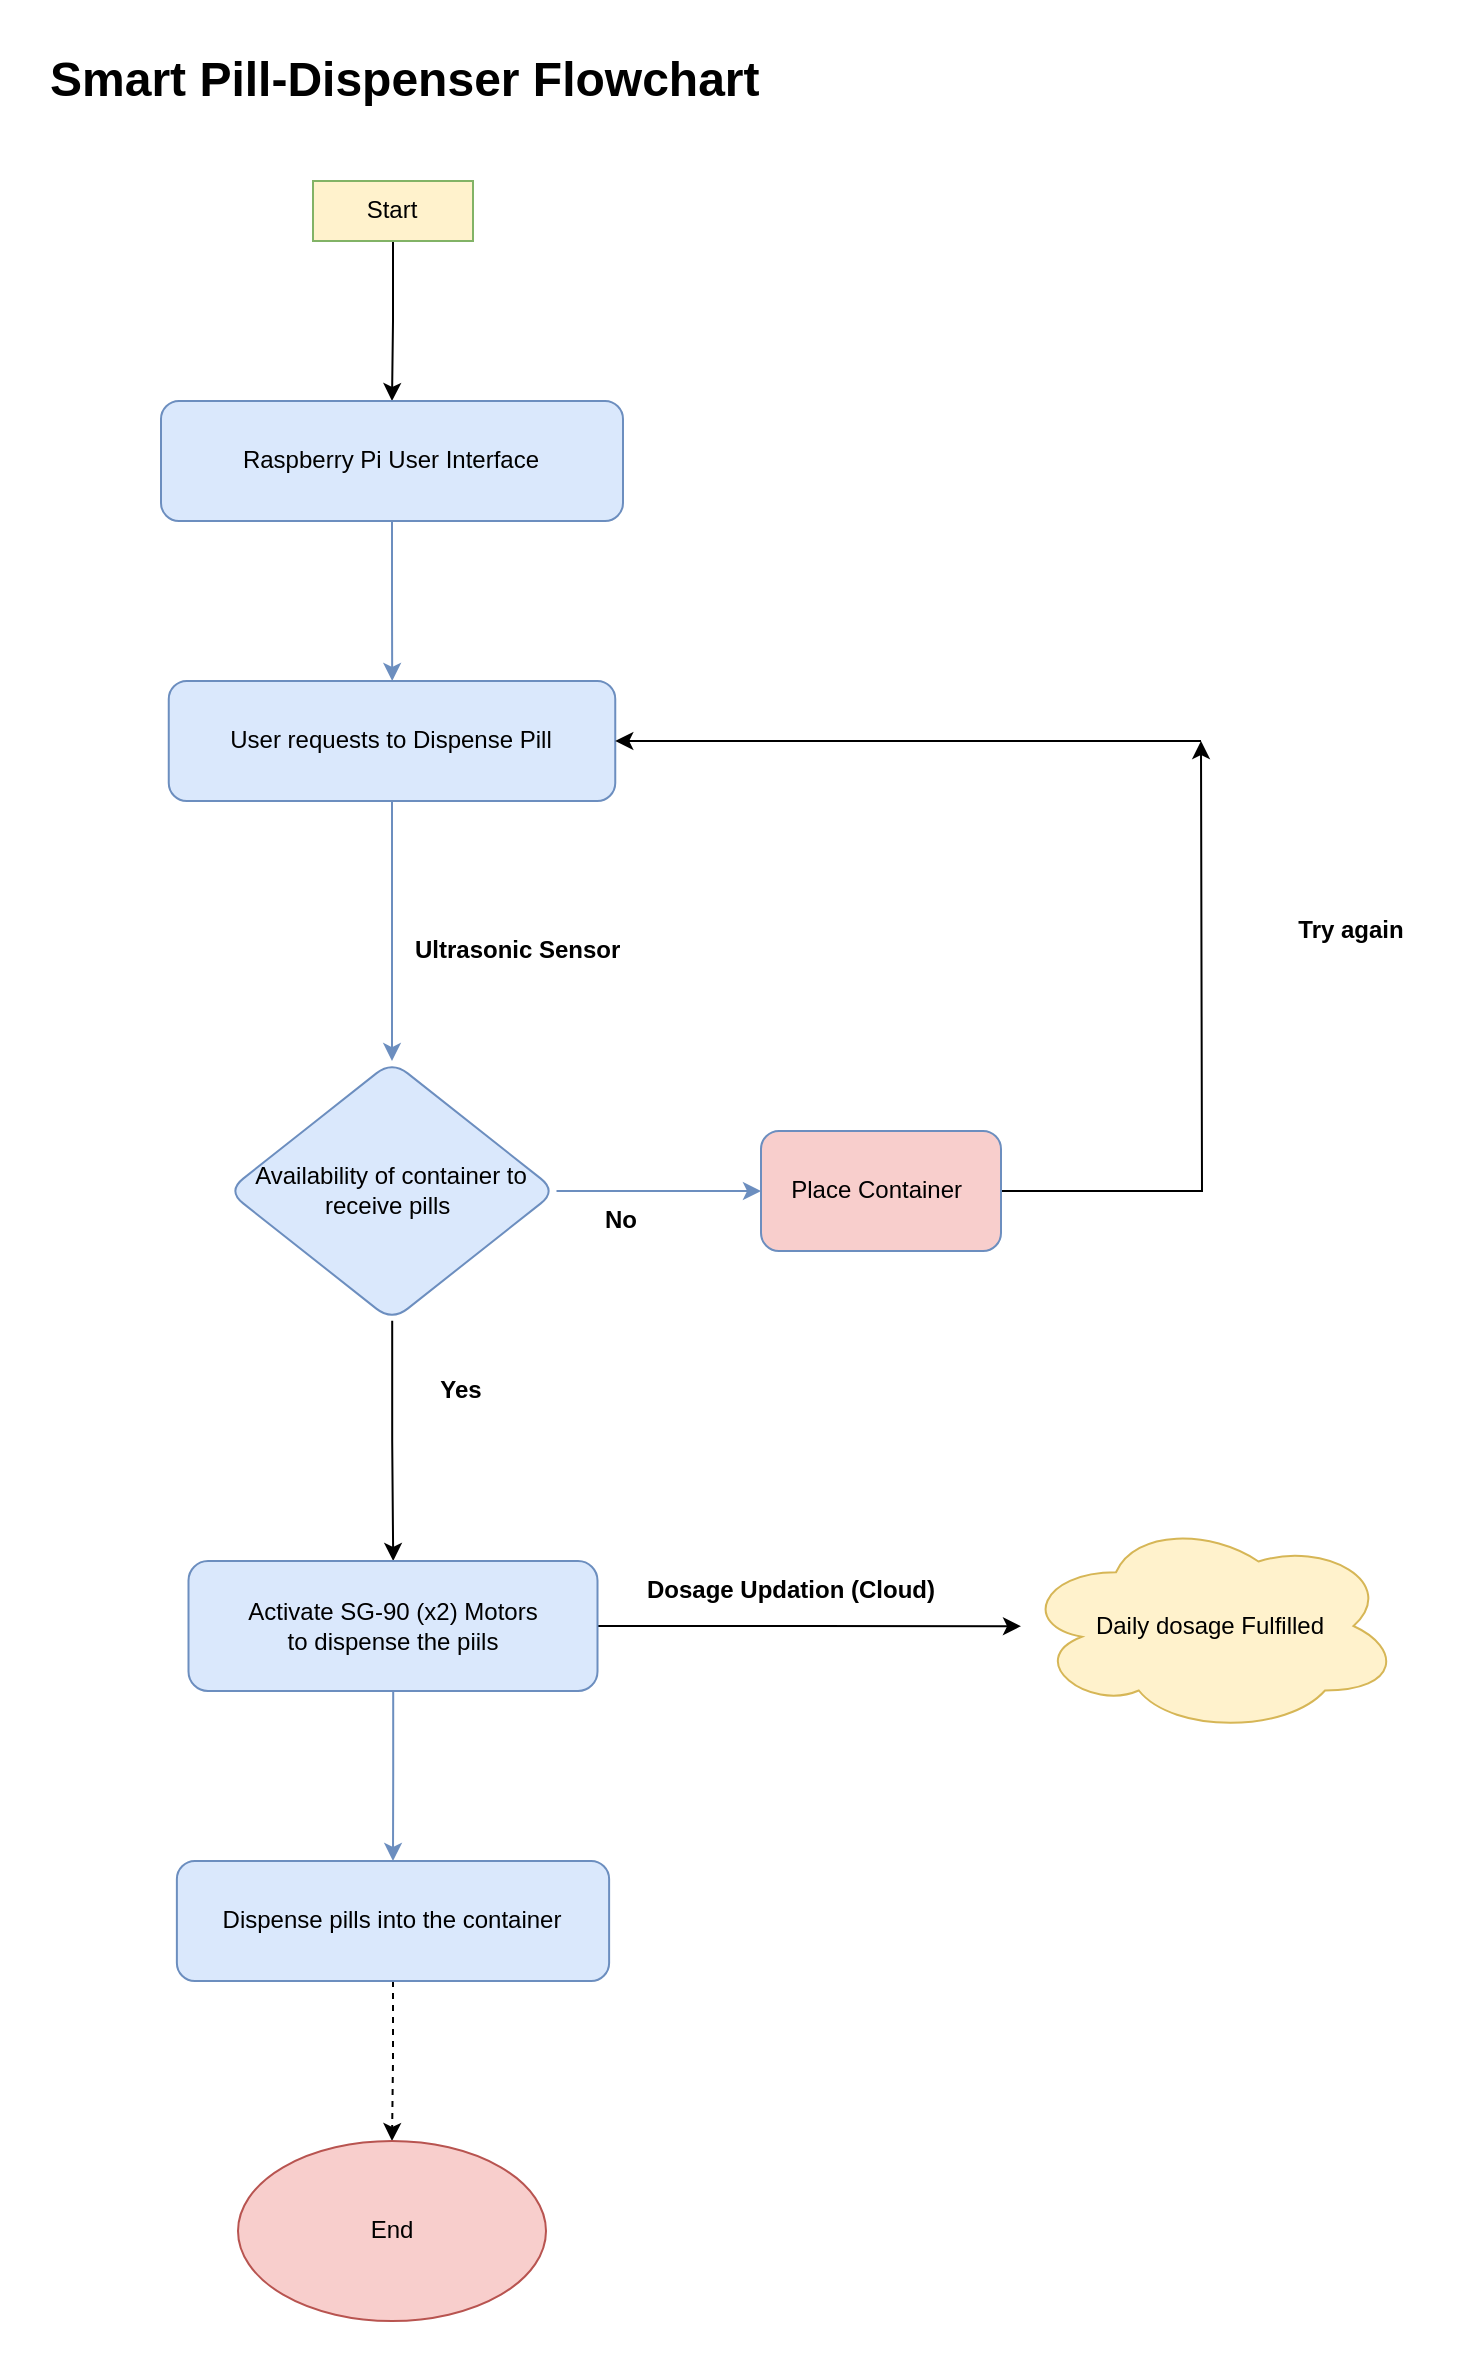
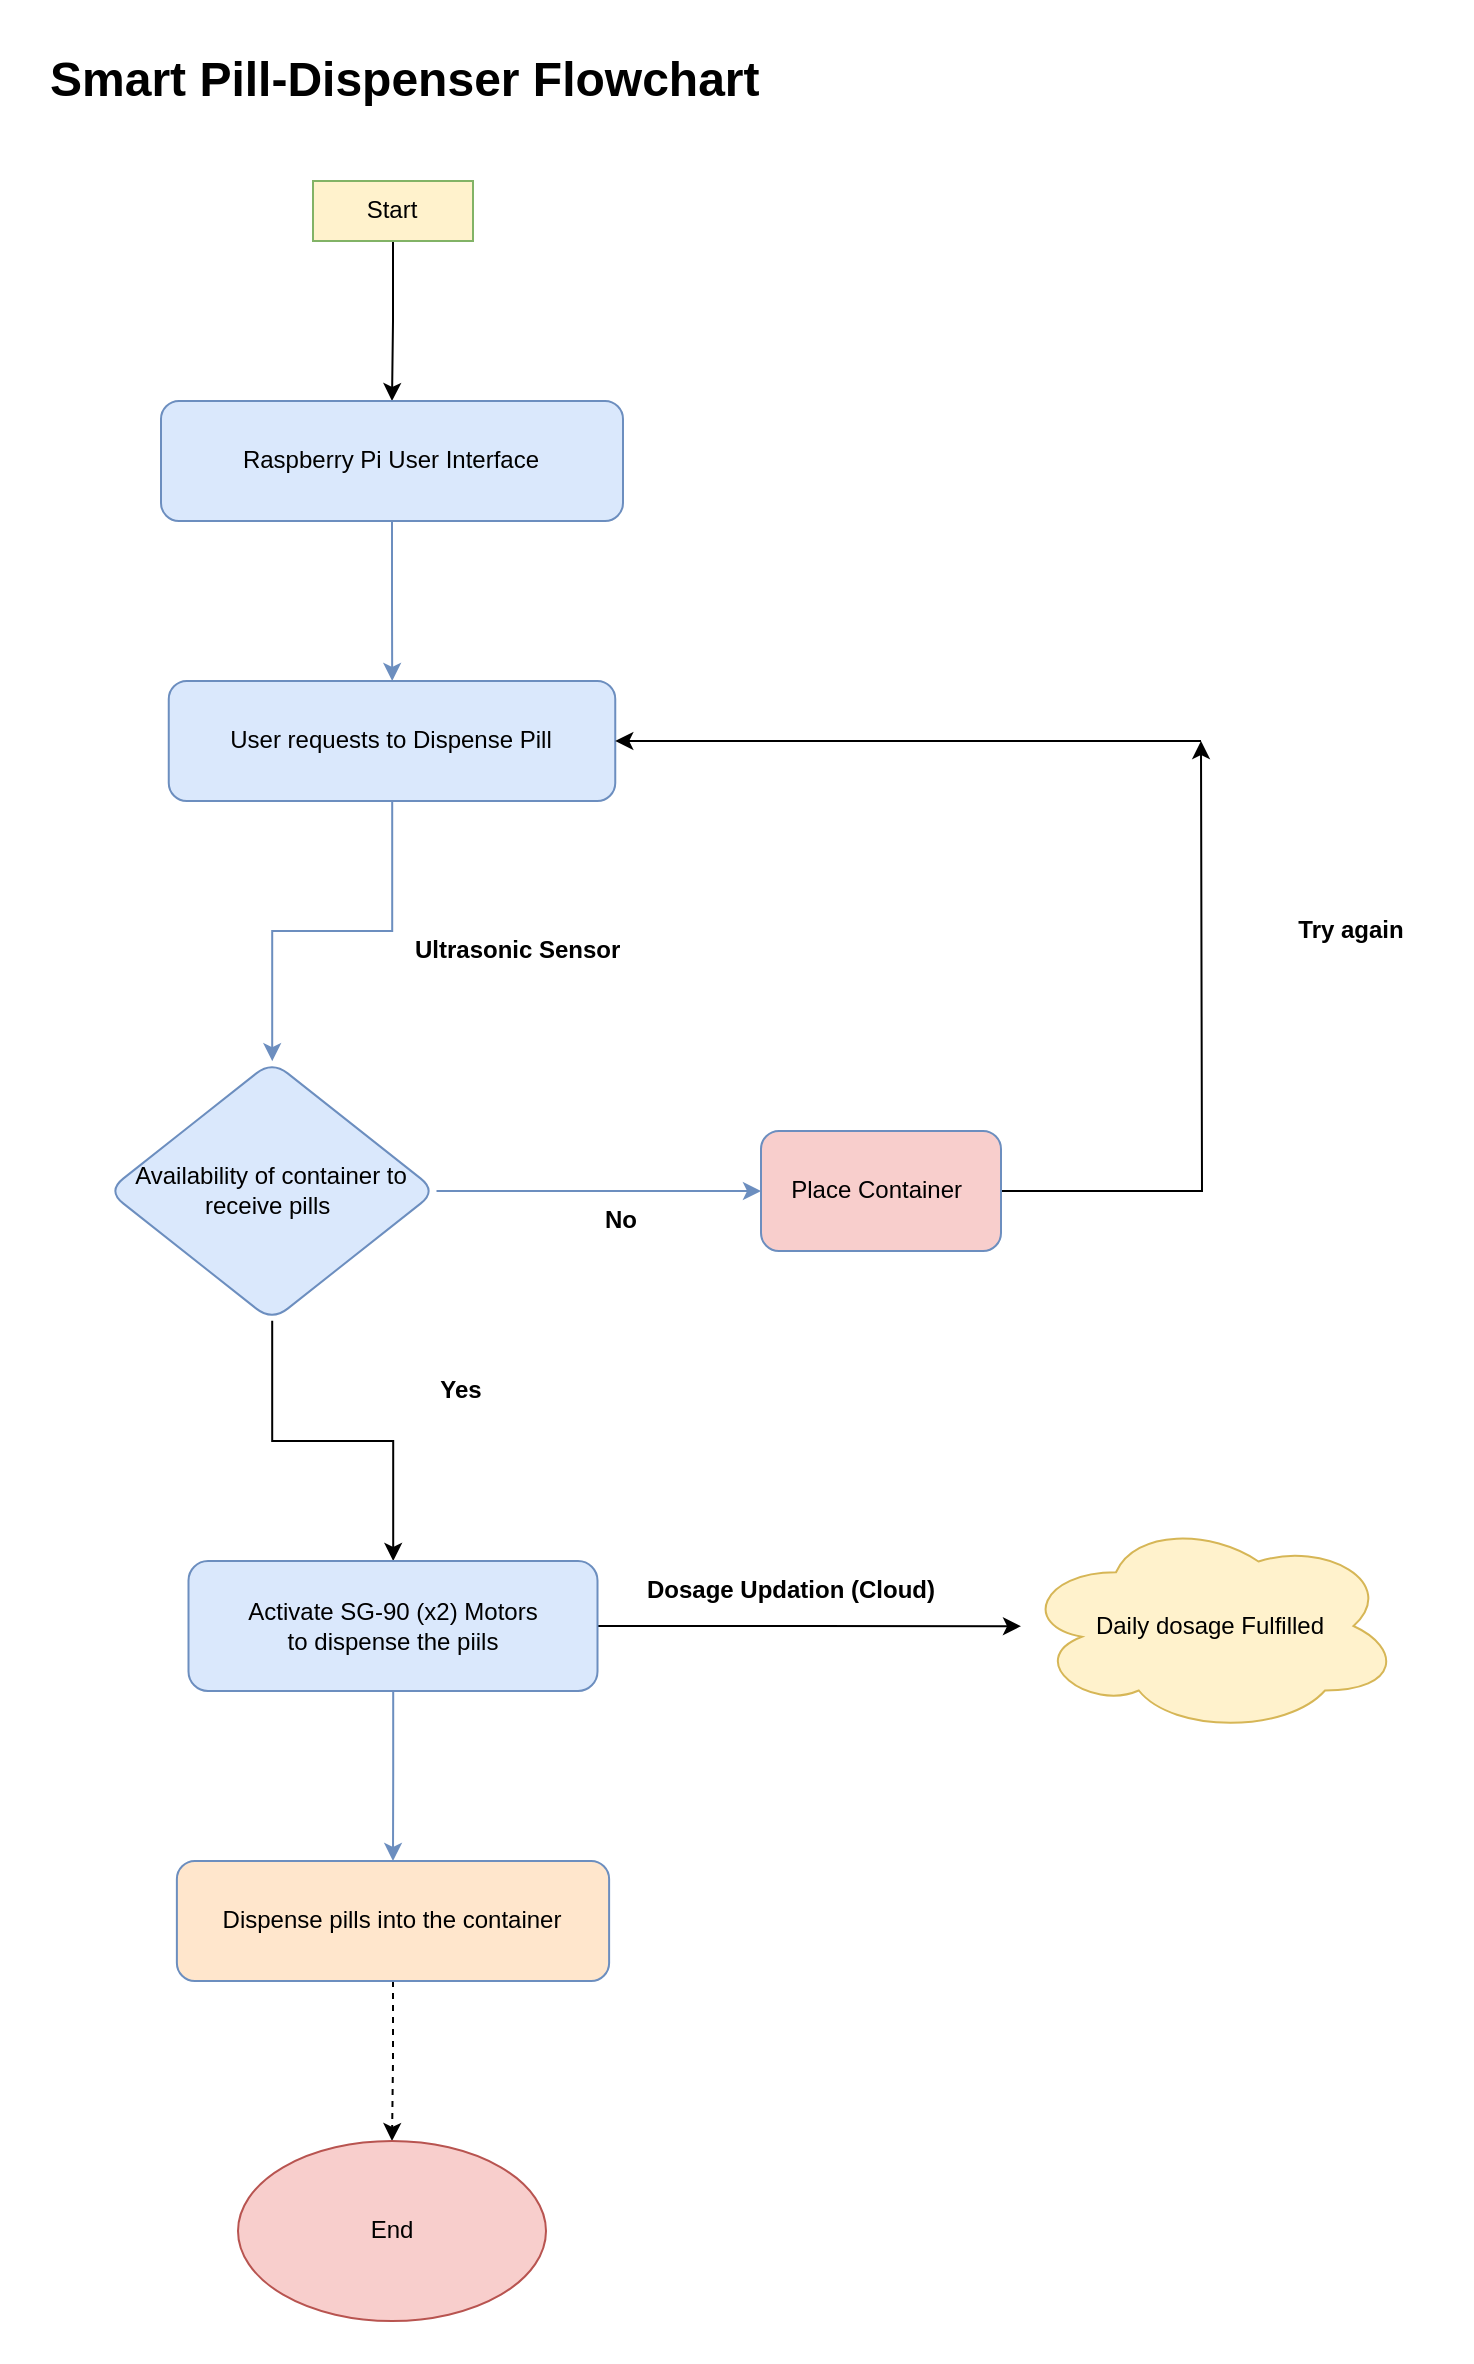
(392, 1191) -> (272, 1191)
(393, 1921) -> (393, 1921)
